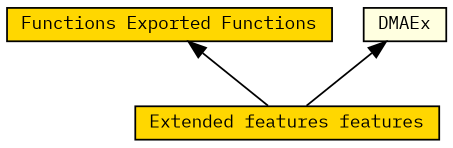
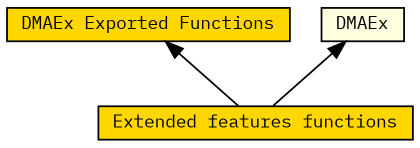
(170, 25) -> (148, 25)
(287, 123) -> (256, 123)
